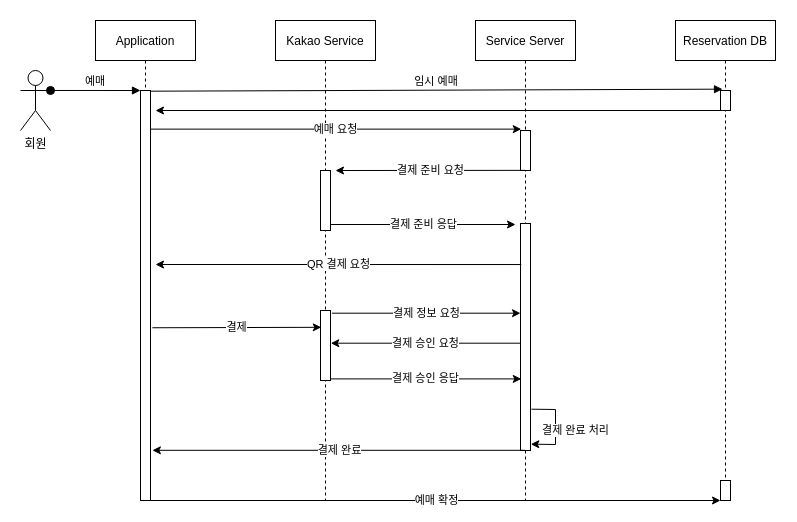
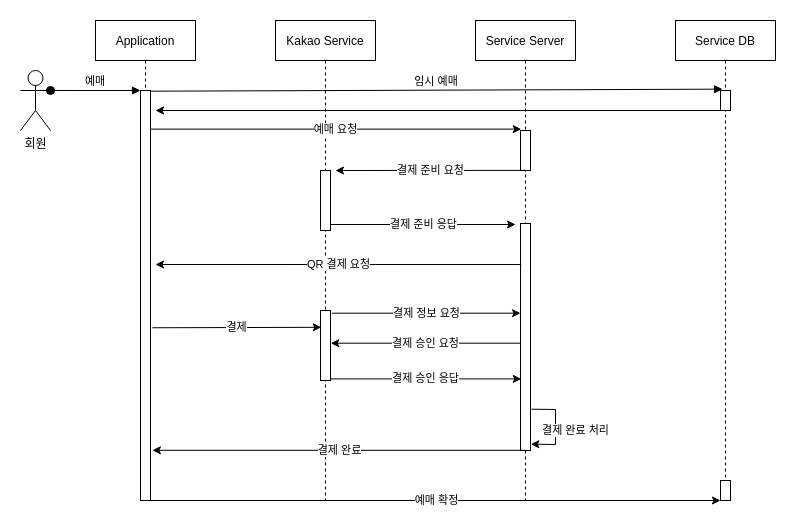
(725, 41) -> (725, 41)
